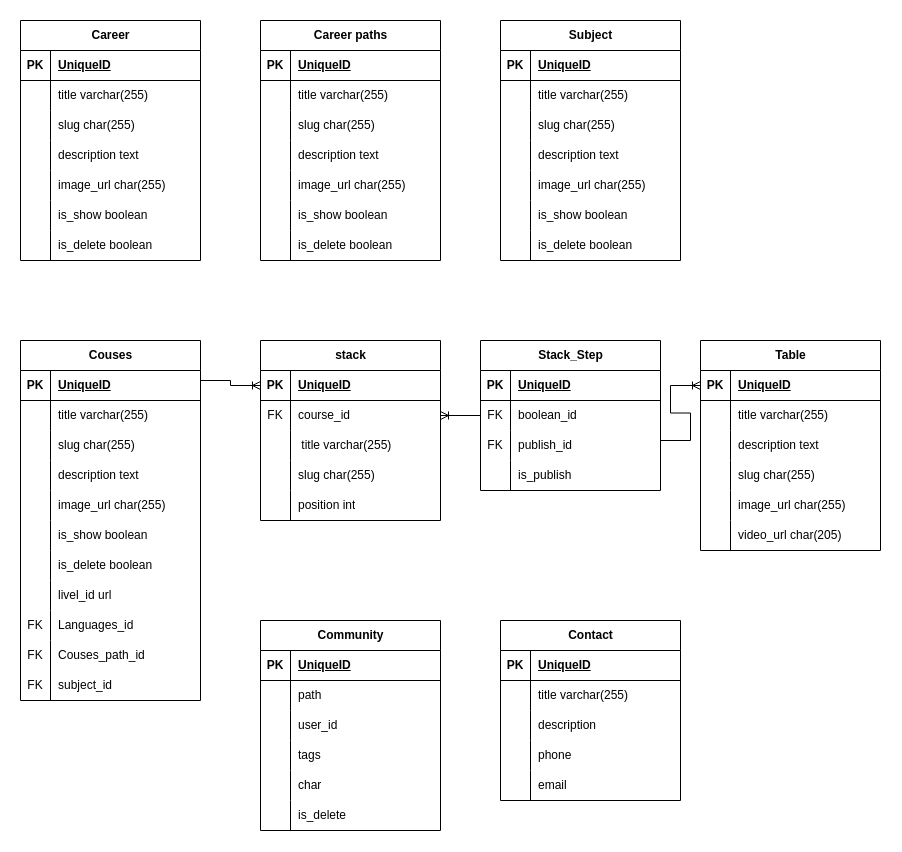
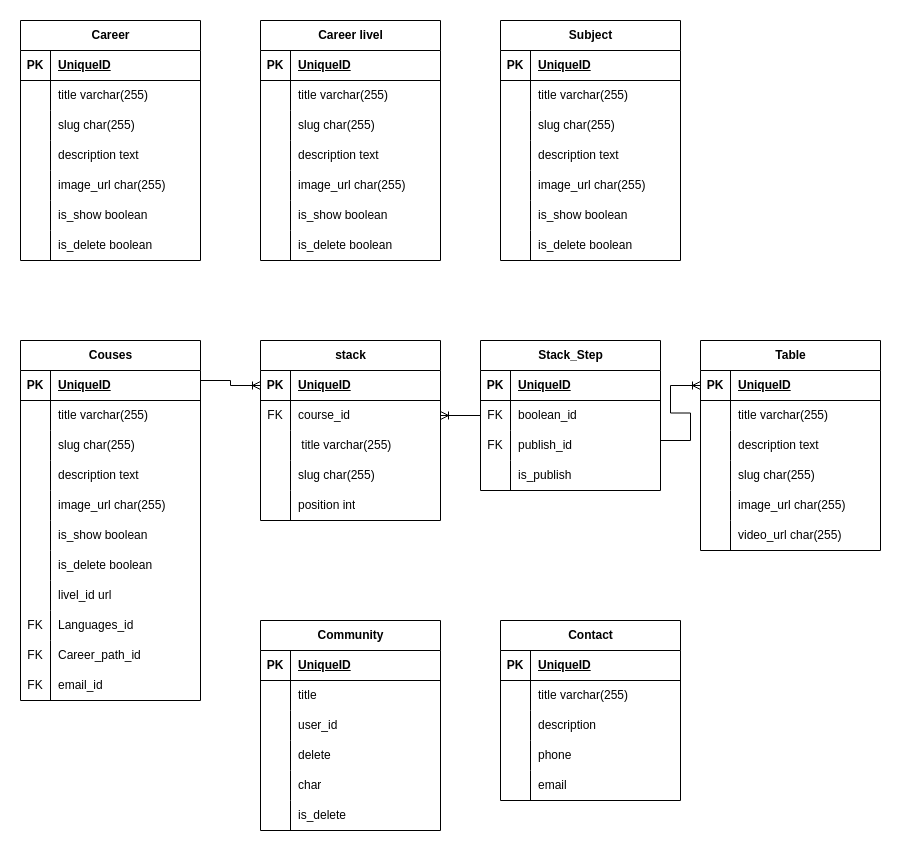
(351, 36) -> (351, 36)
(798, 536) -> (798, 536)
(104, 656) -> (104, 656)
(91, 686) -> (81, 686)
(312, 696) -> (312, 696)
(312, 756) -> (317, 756)
